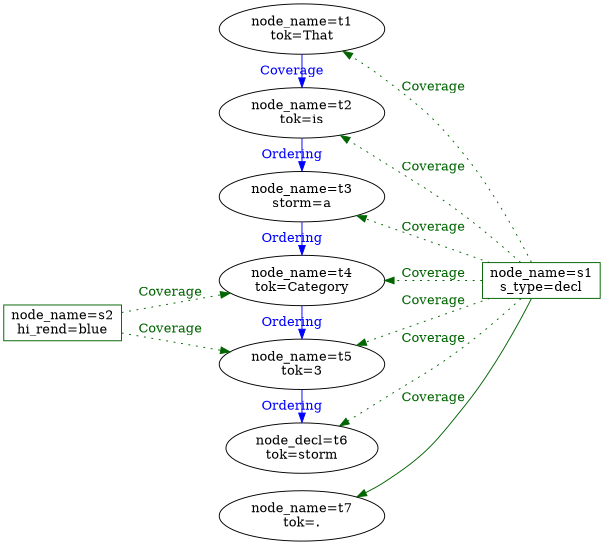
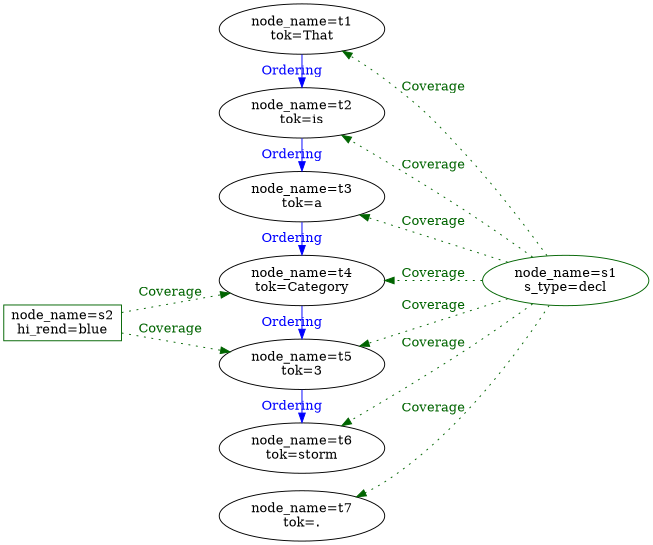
(292, 71) -> (292, 71)
(302, 197) -> (302, 197)
(541, 280) -> (566, 280)
(463, 408) -> (468, 410)
(302, 448) -> (302, 448)
